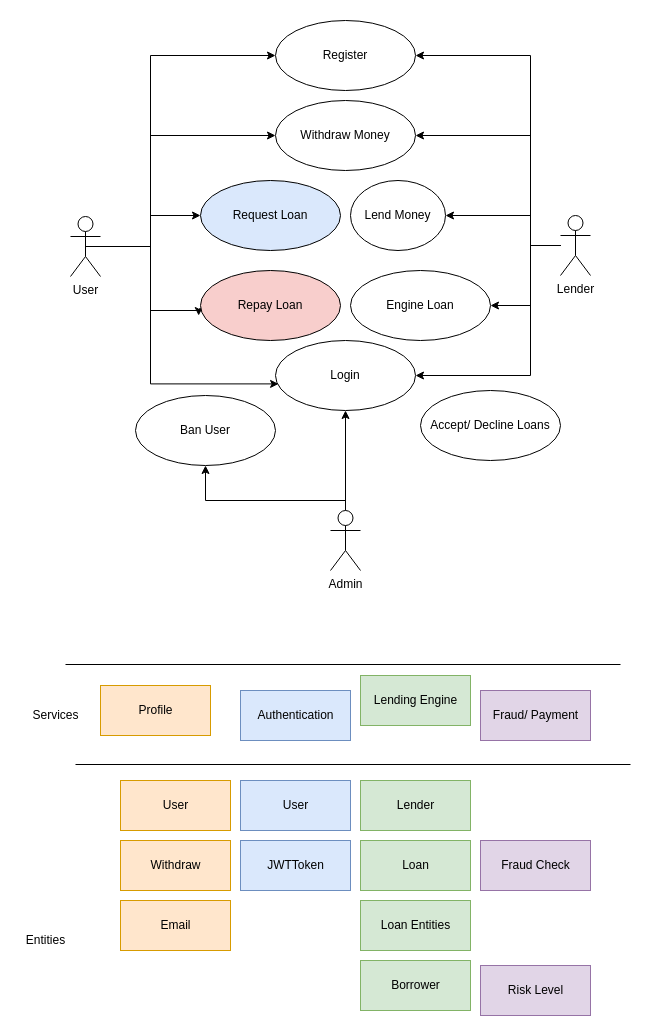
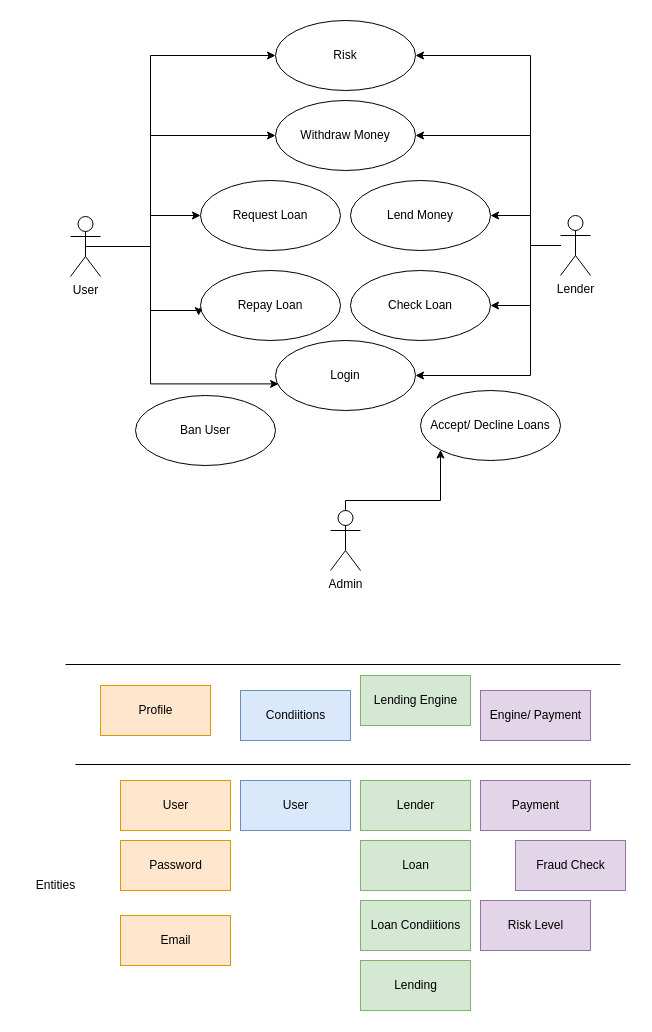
(346, 56) -> (346, 56)
(271, 216) -> (271, 216)
(398, 216) -> (421, 216)
(271, 306) -> (271, 306)
(421, 306) -> (421, 306)
(346, 458) -> none
(261, 501) -> none
none -> (416, 501)
(56, 716) -> none
(296, 716) -> (296, 716)
(536, 716) -> (536, 716)
none -> (536, 806)
(176, 866) -> (176, 866)
(296, 866) -> none
(536, 866) -> (571, 866)
(176, 926) -> (176, 941)
(416, 926) -> (416, 926)
(46, 941) -> (56, 886)
(416, 986) -> (416, 986)
(536, 991) -> (536, 926)
